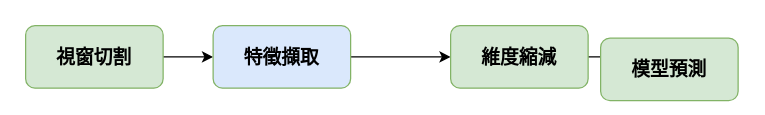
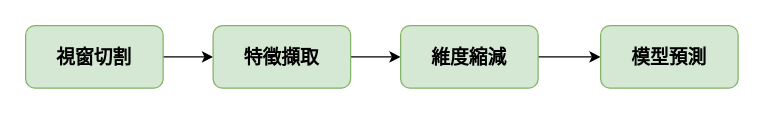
(282, 57) -> (282, 57)
(519, 57) -> (469, 57)
(669, 69) -> (669, 57)
